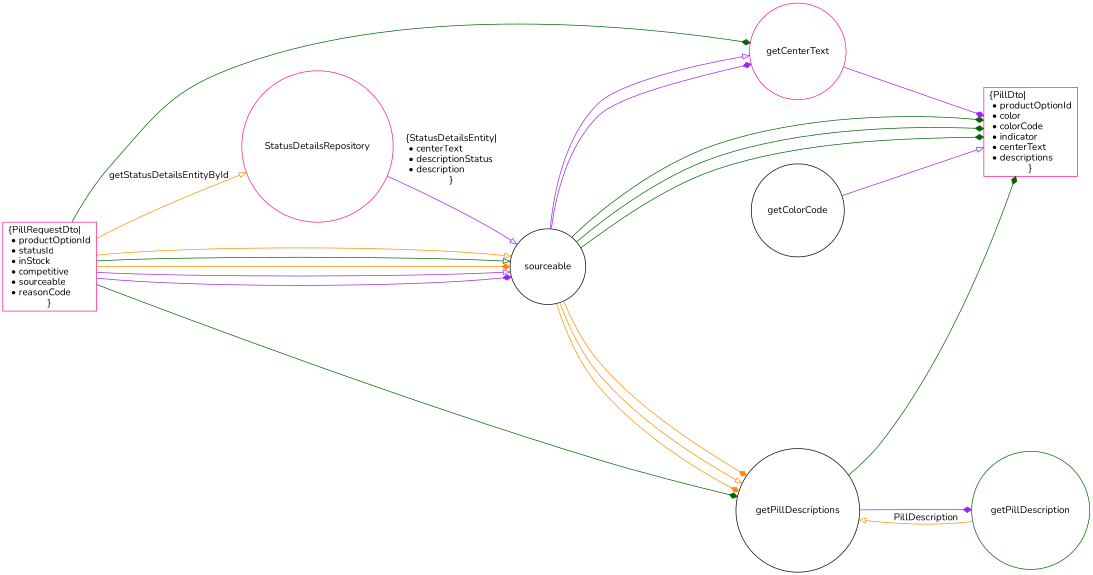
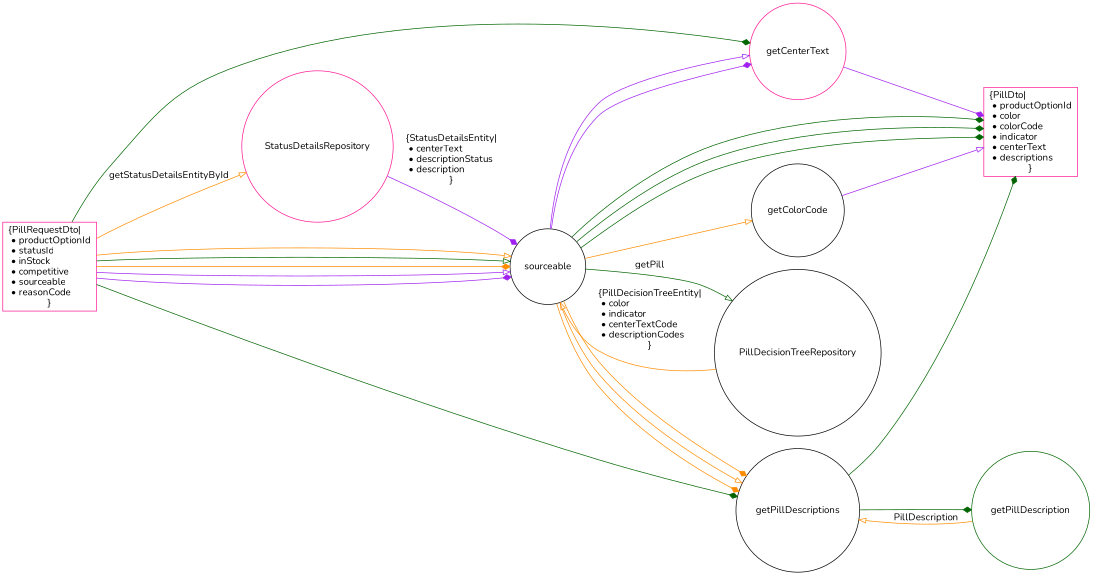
(450, 206) -> (450, 206)
none -> (665, 240)
none -> (798, 353)
(911, 510) -> (911, 510)
